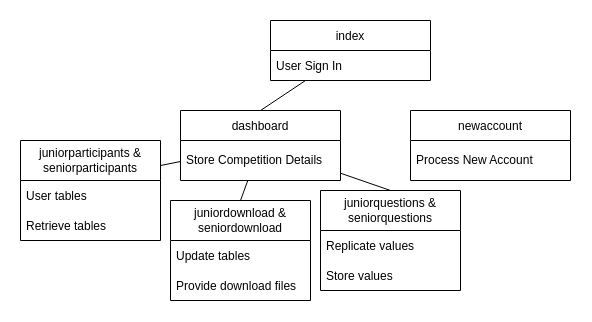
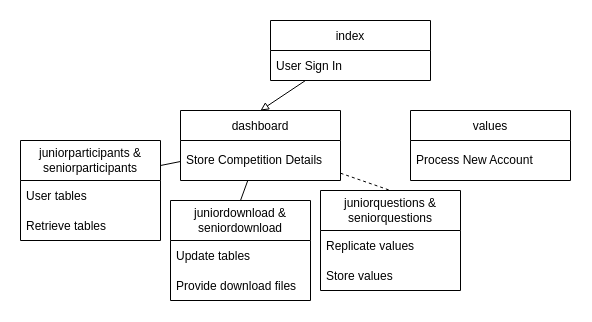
(266, 107) -> (268, 105)
(490, 126) -> (490, 126)
(365, 182) -> (365, 182)
